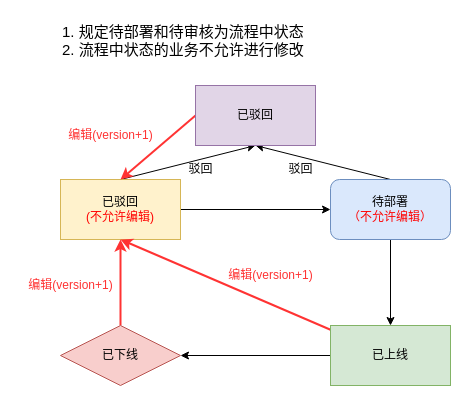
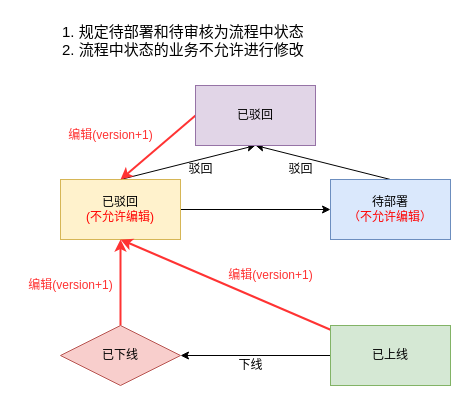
(391, 210) -> (391, 210)
(391, 279) -> none
none -> (251, 366)
